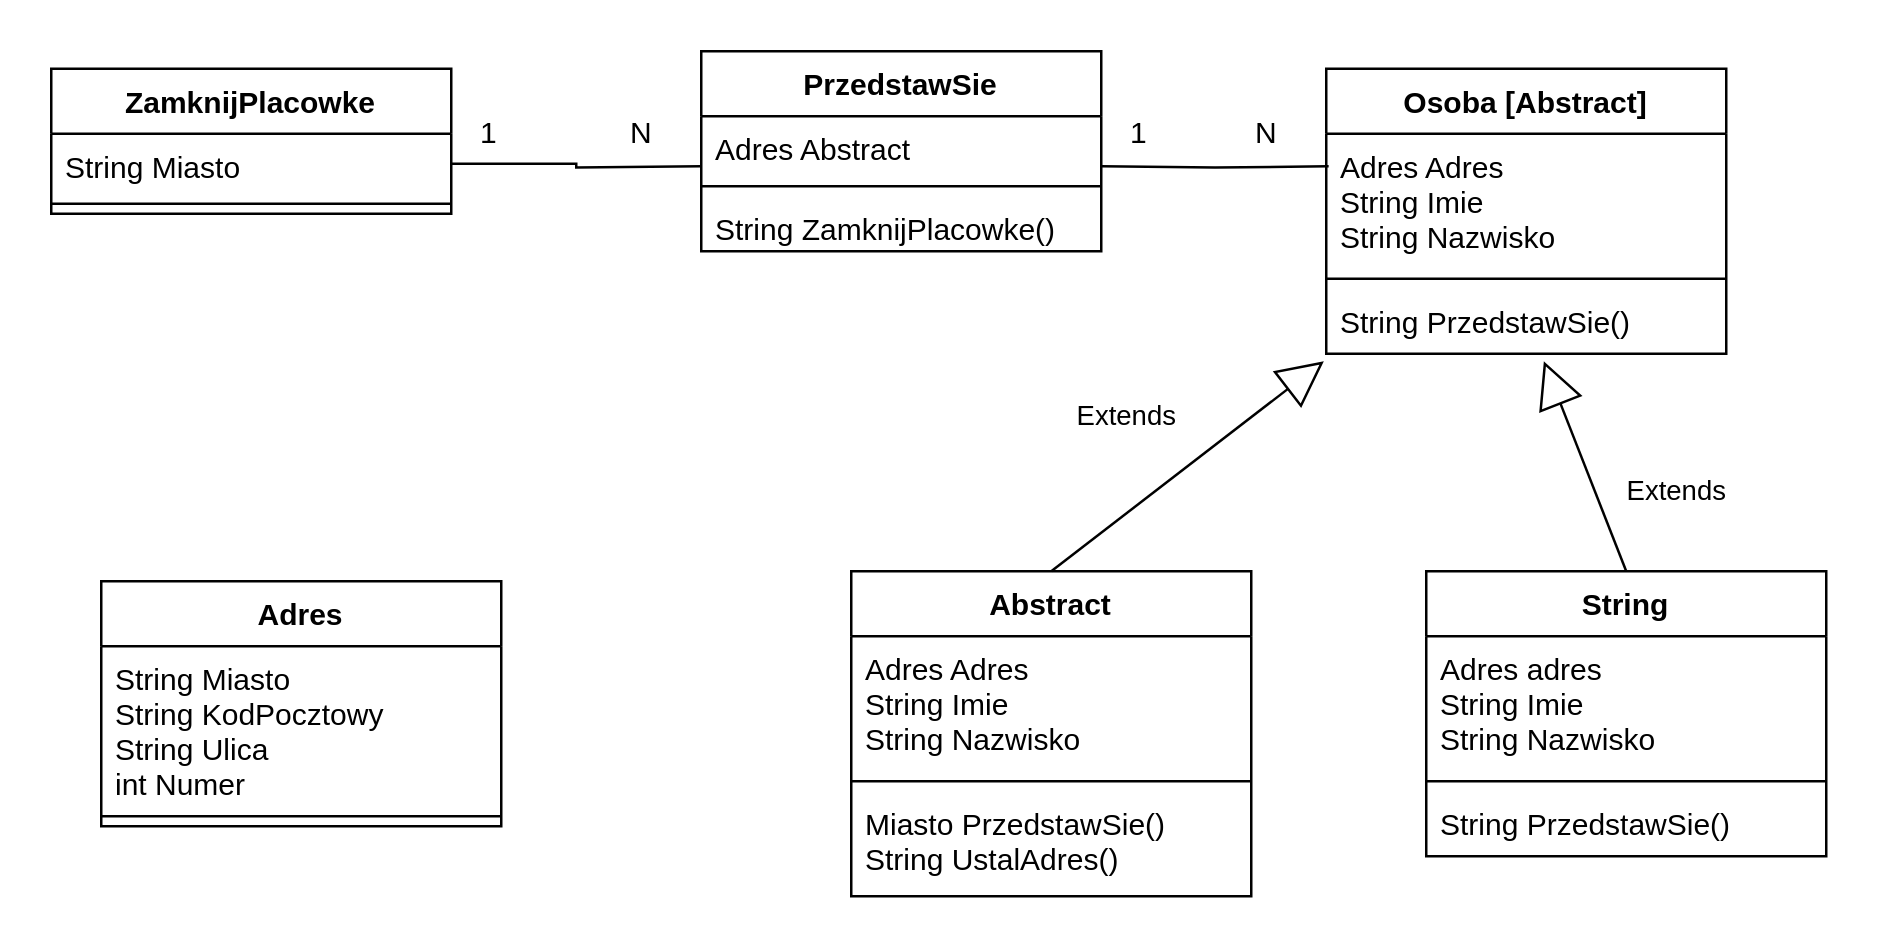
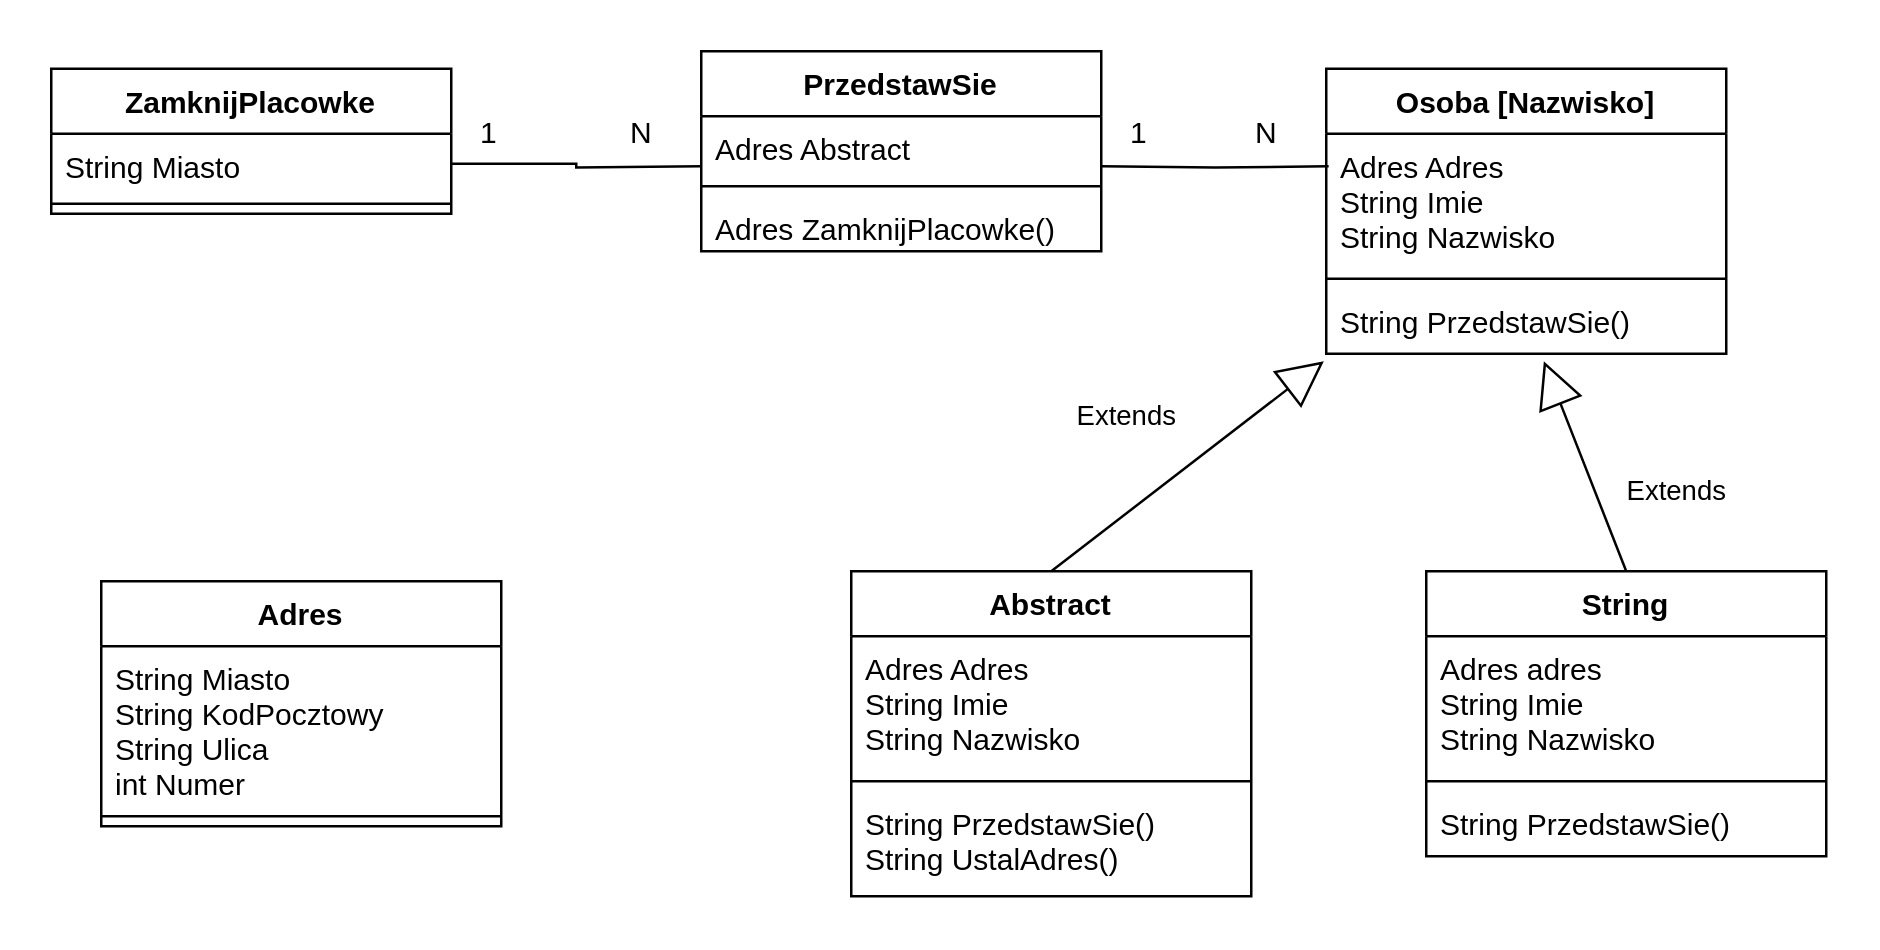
(1525, 103) -> (1525, 103)
(901, 230) -> (897, 230)
(1030, 825) -> (1030, 825)
